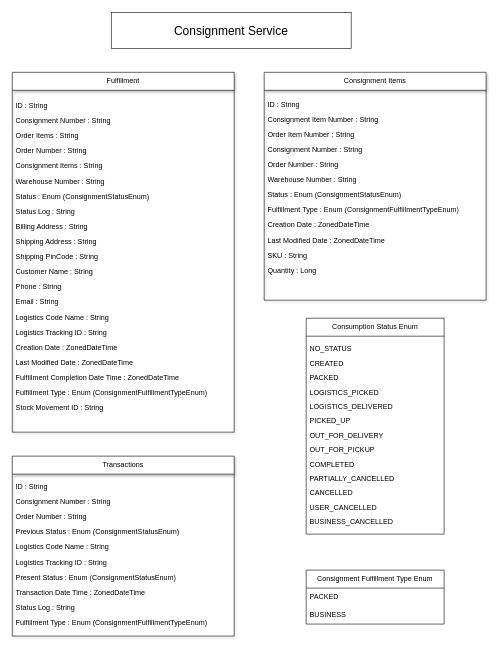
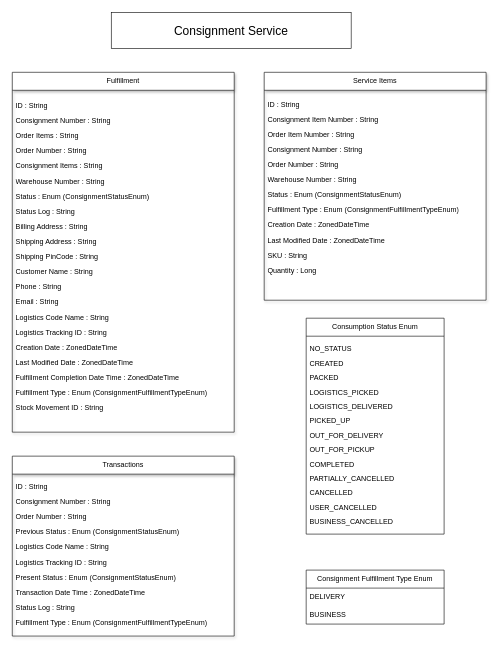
(375, 81) -> (375, 81)
(322, 597) -> (326, 597)
